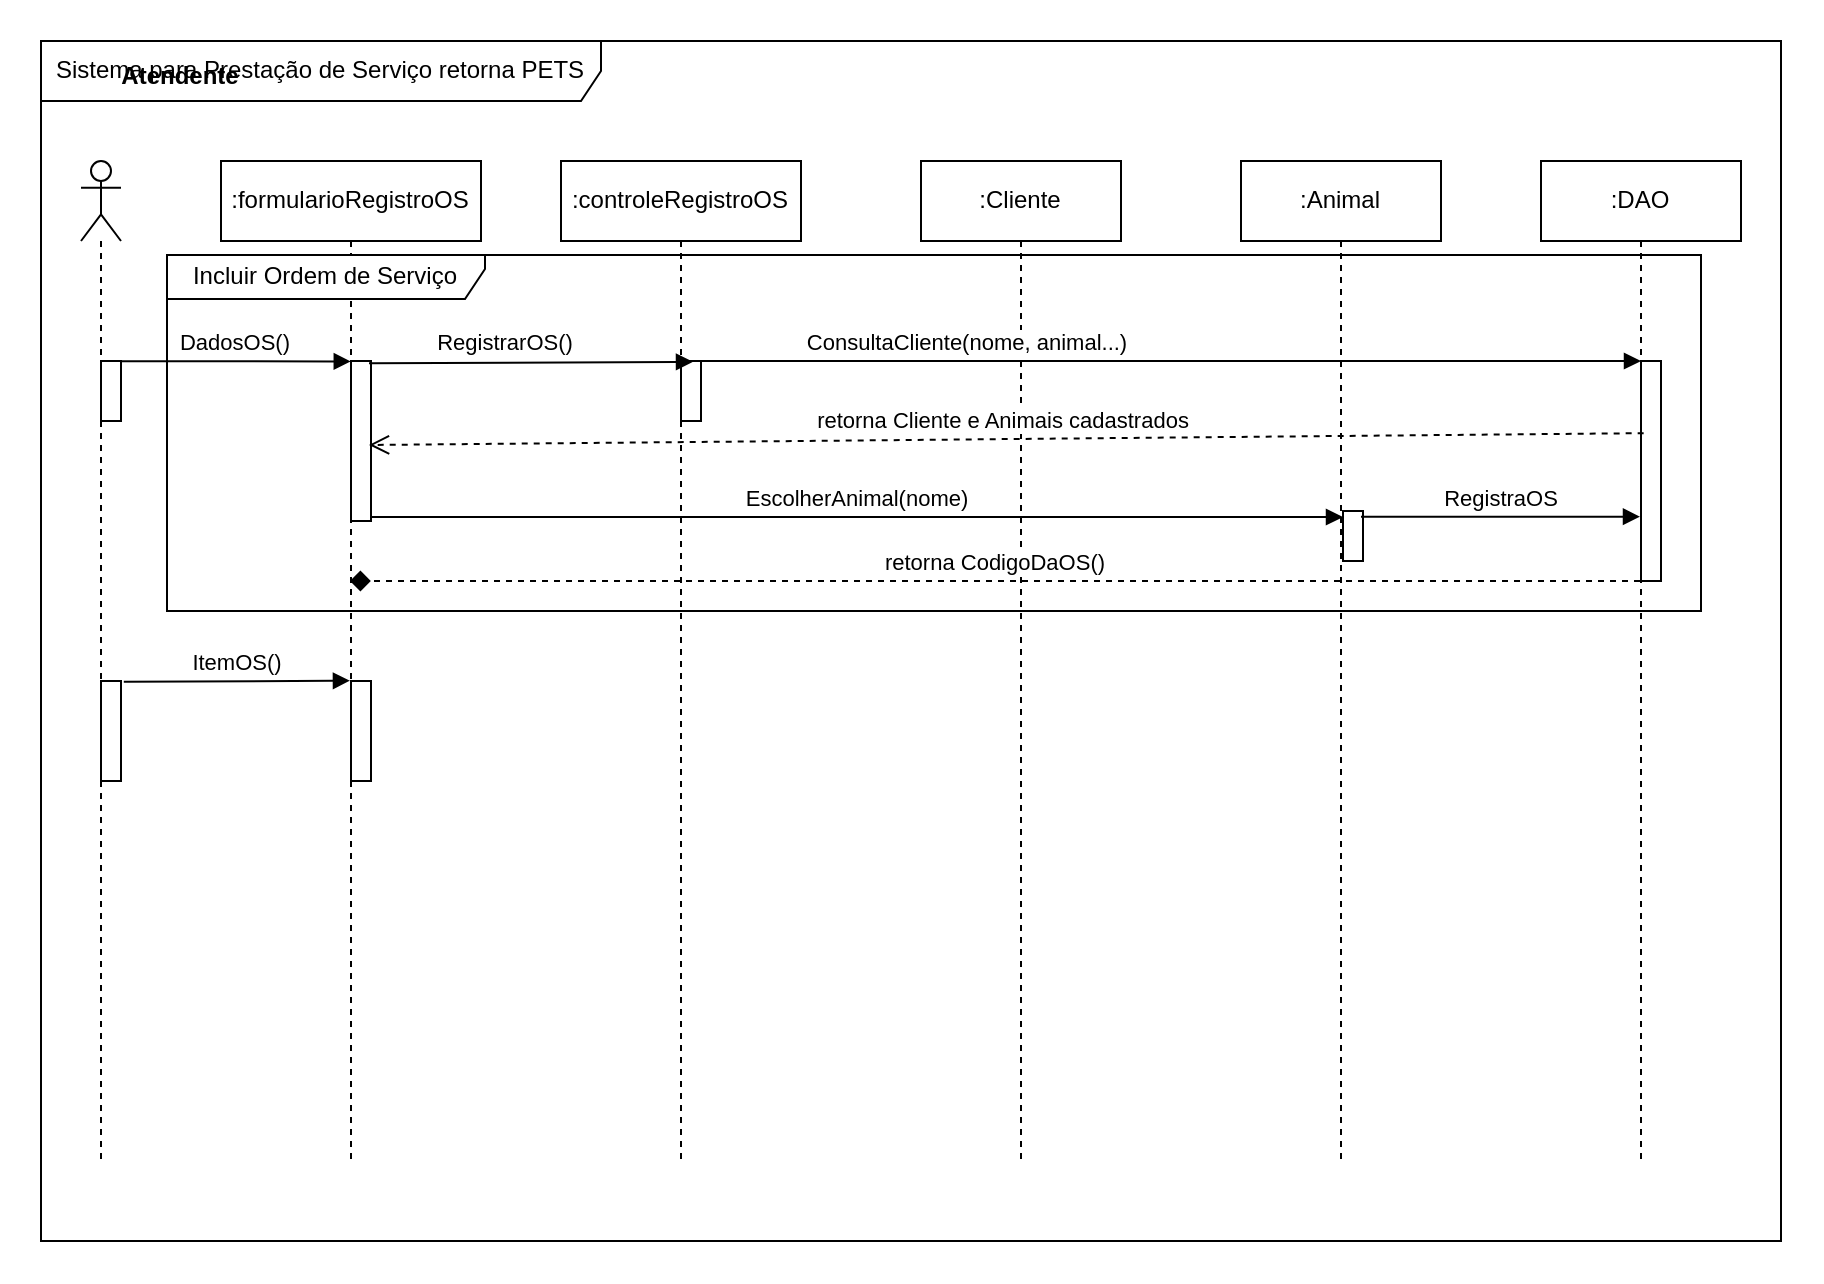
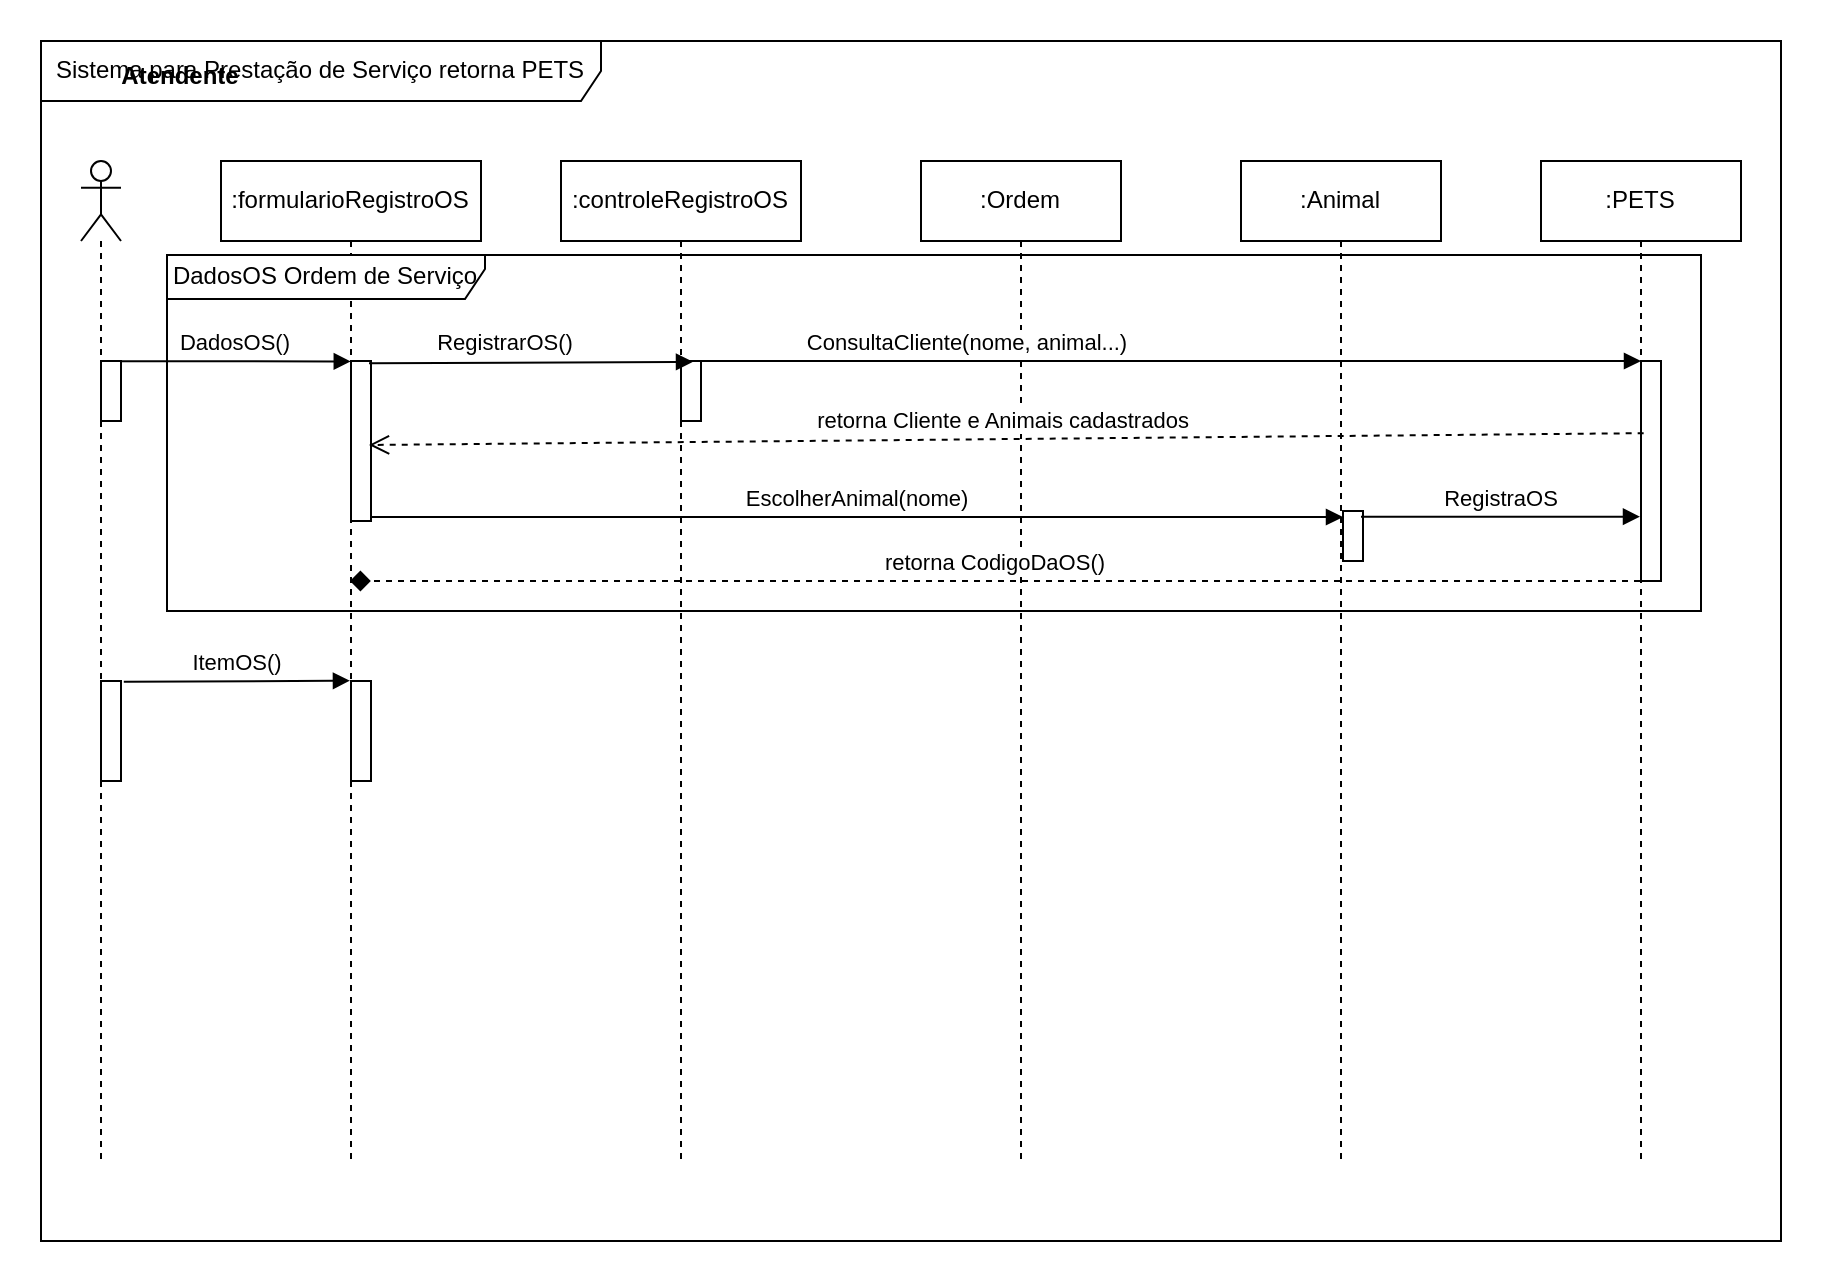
(1021, 201) -> (1021, 201)
(1641, 201) -> (1641, 201)
(326, 277) -> (326, 277)
